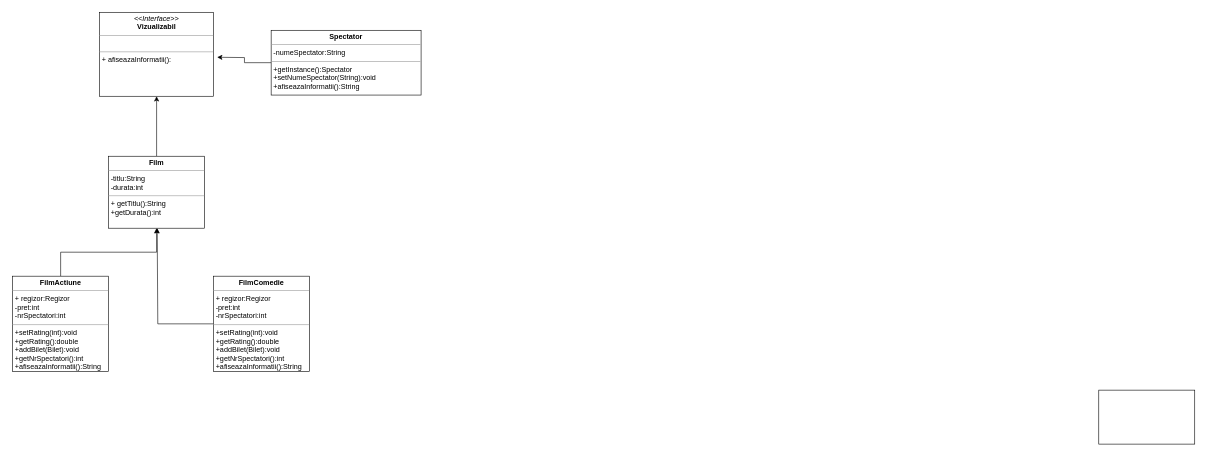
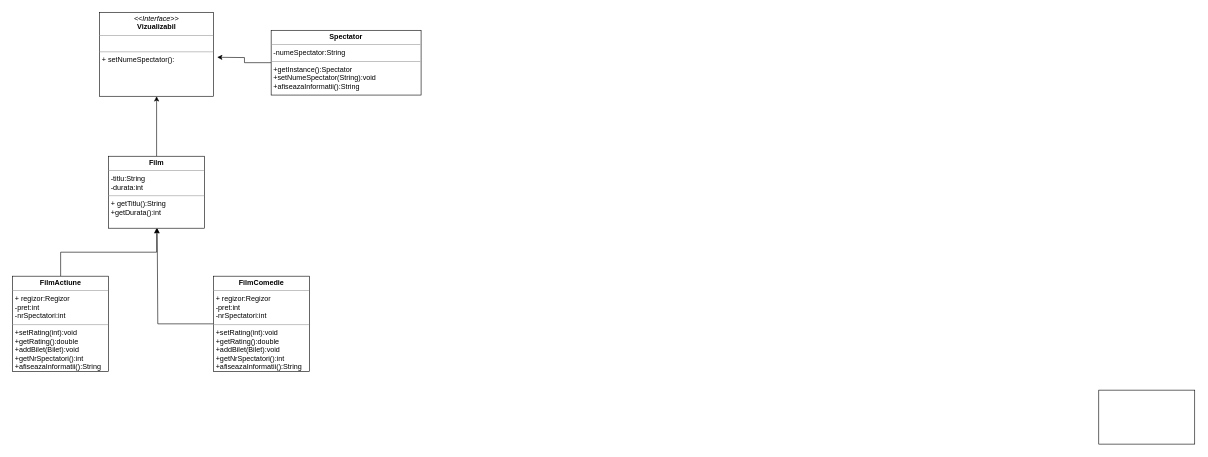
(141, 25) -> (140, 25)
